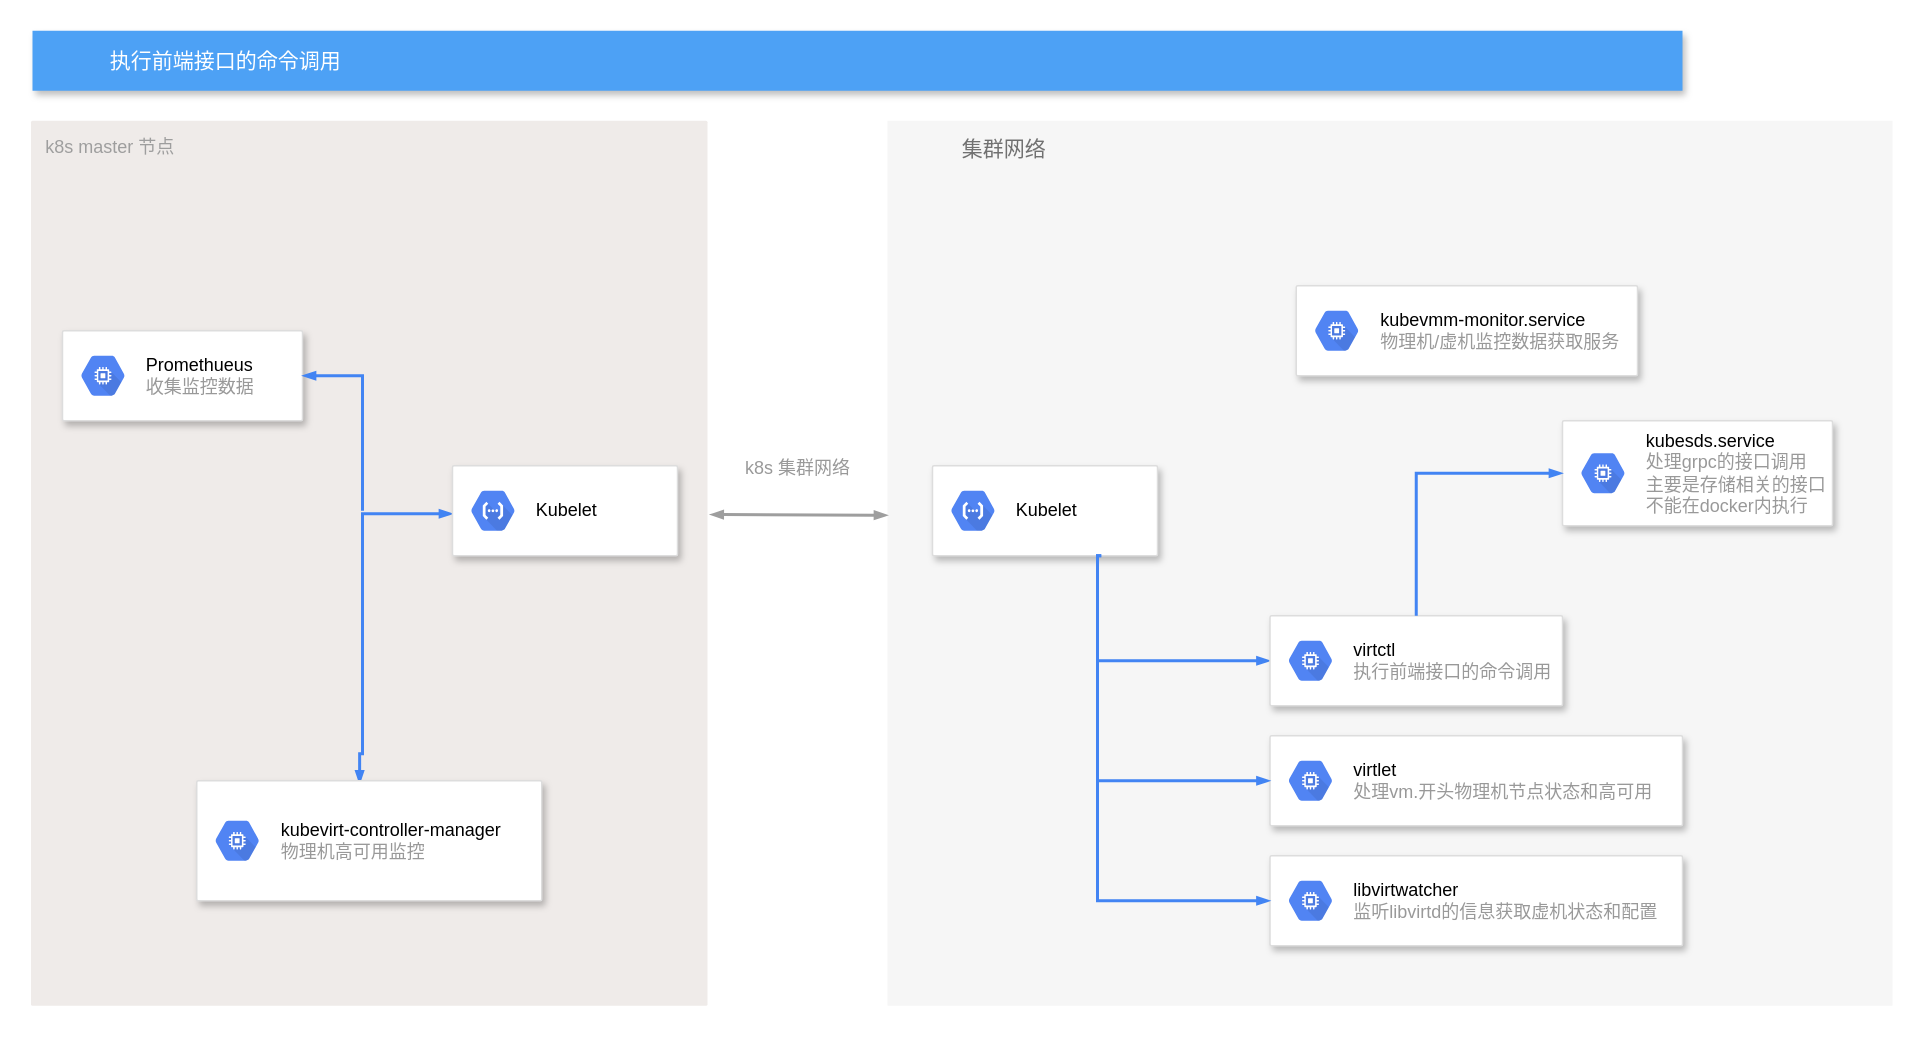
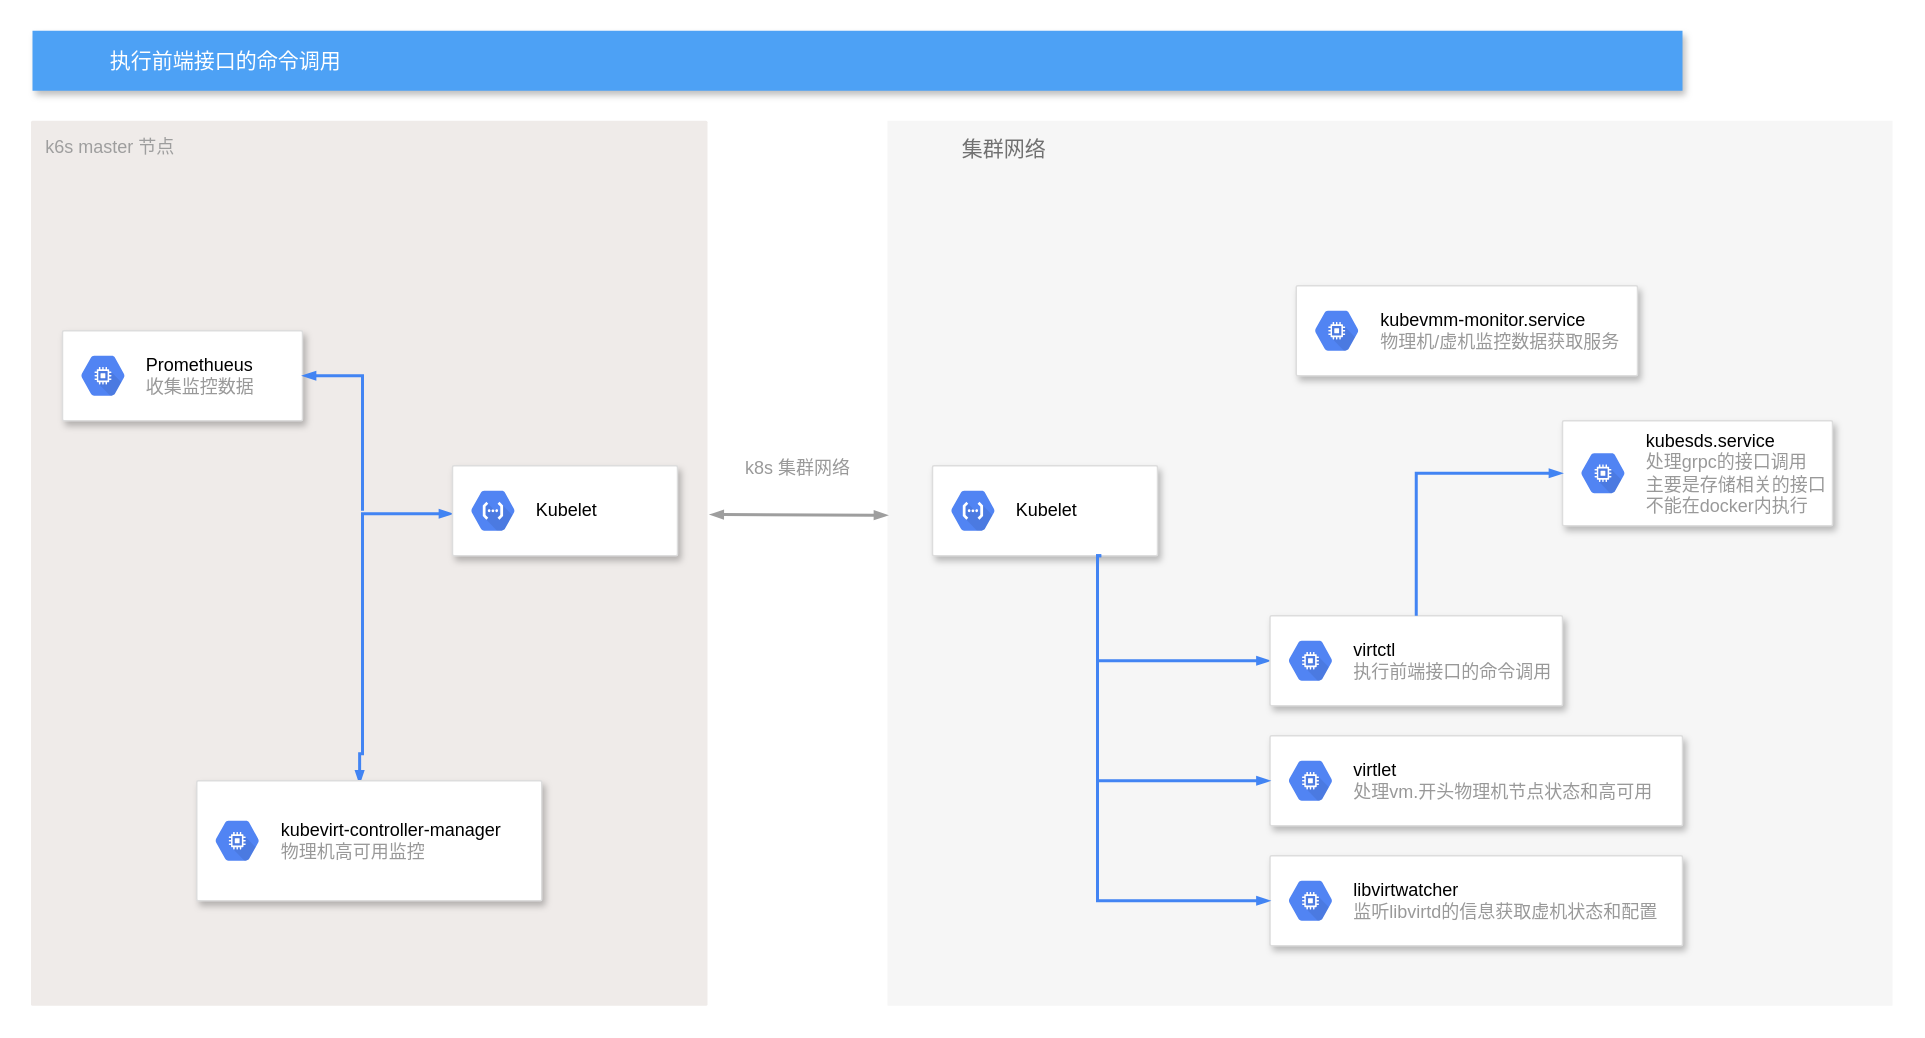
(115, 148) -> (115, 148)
